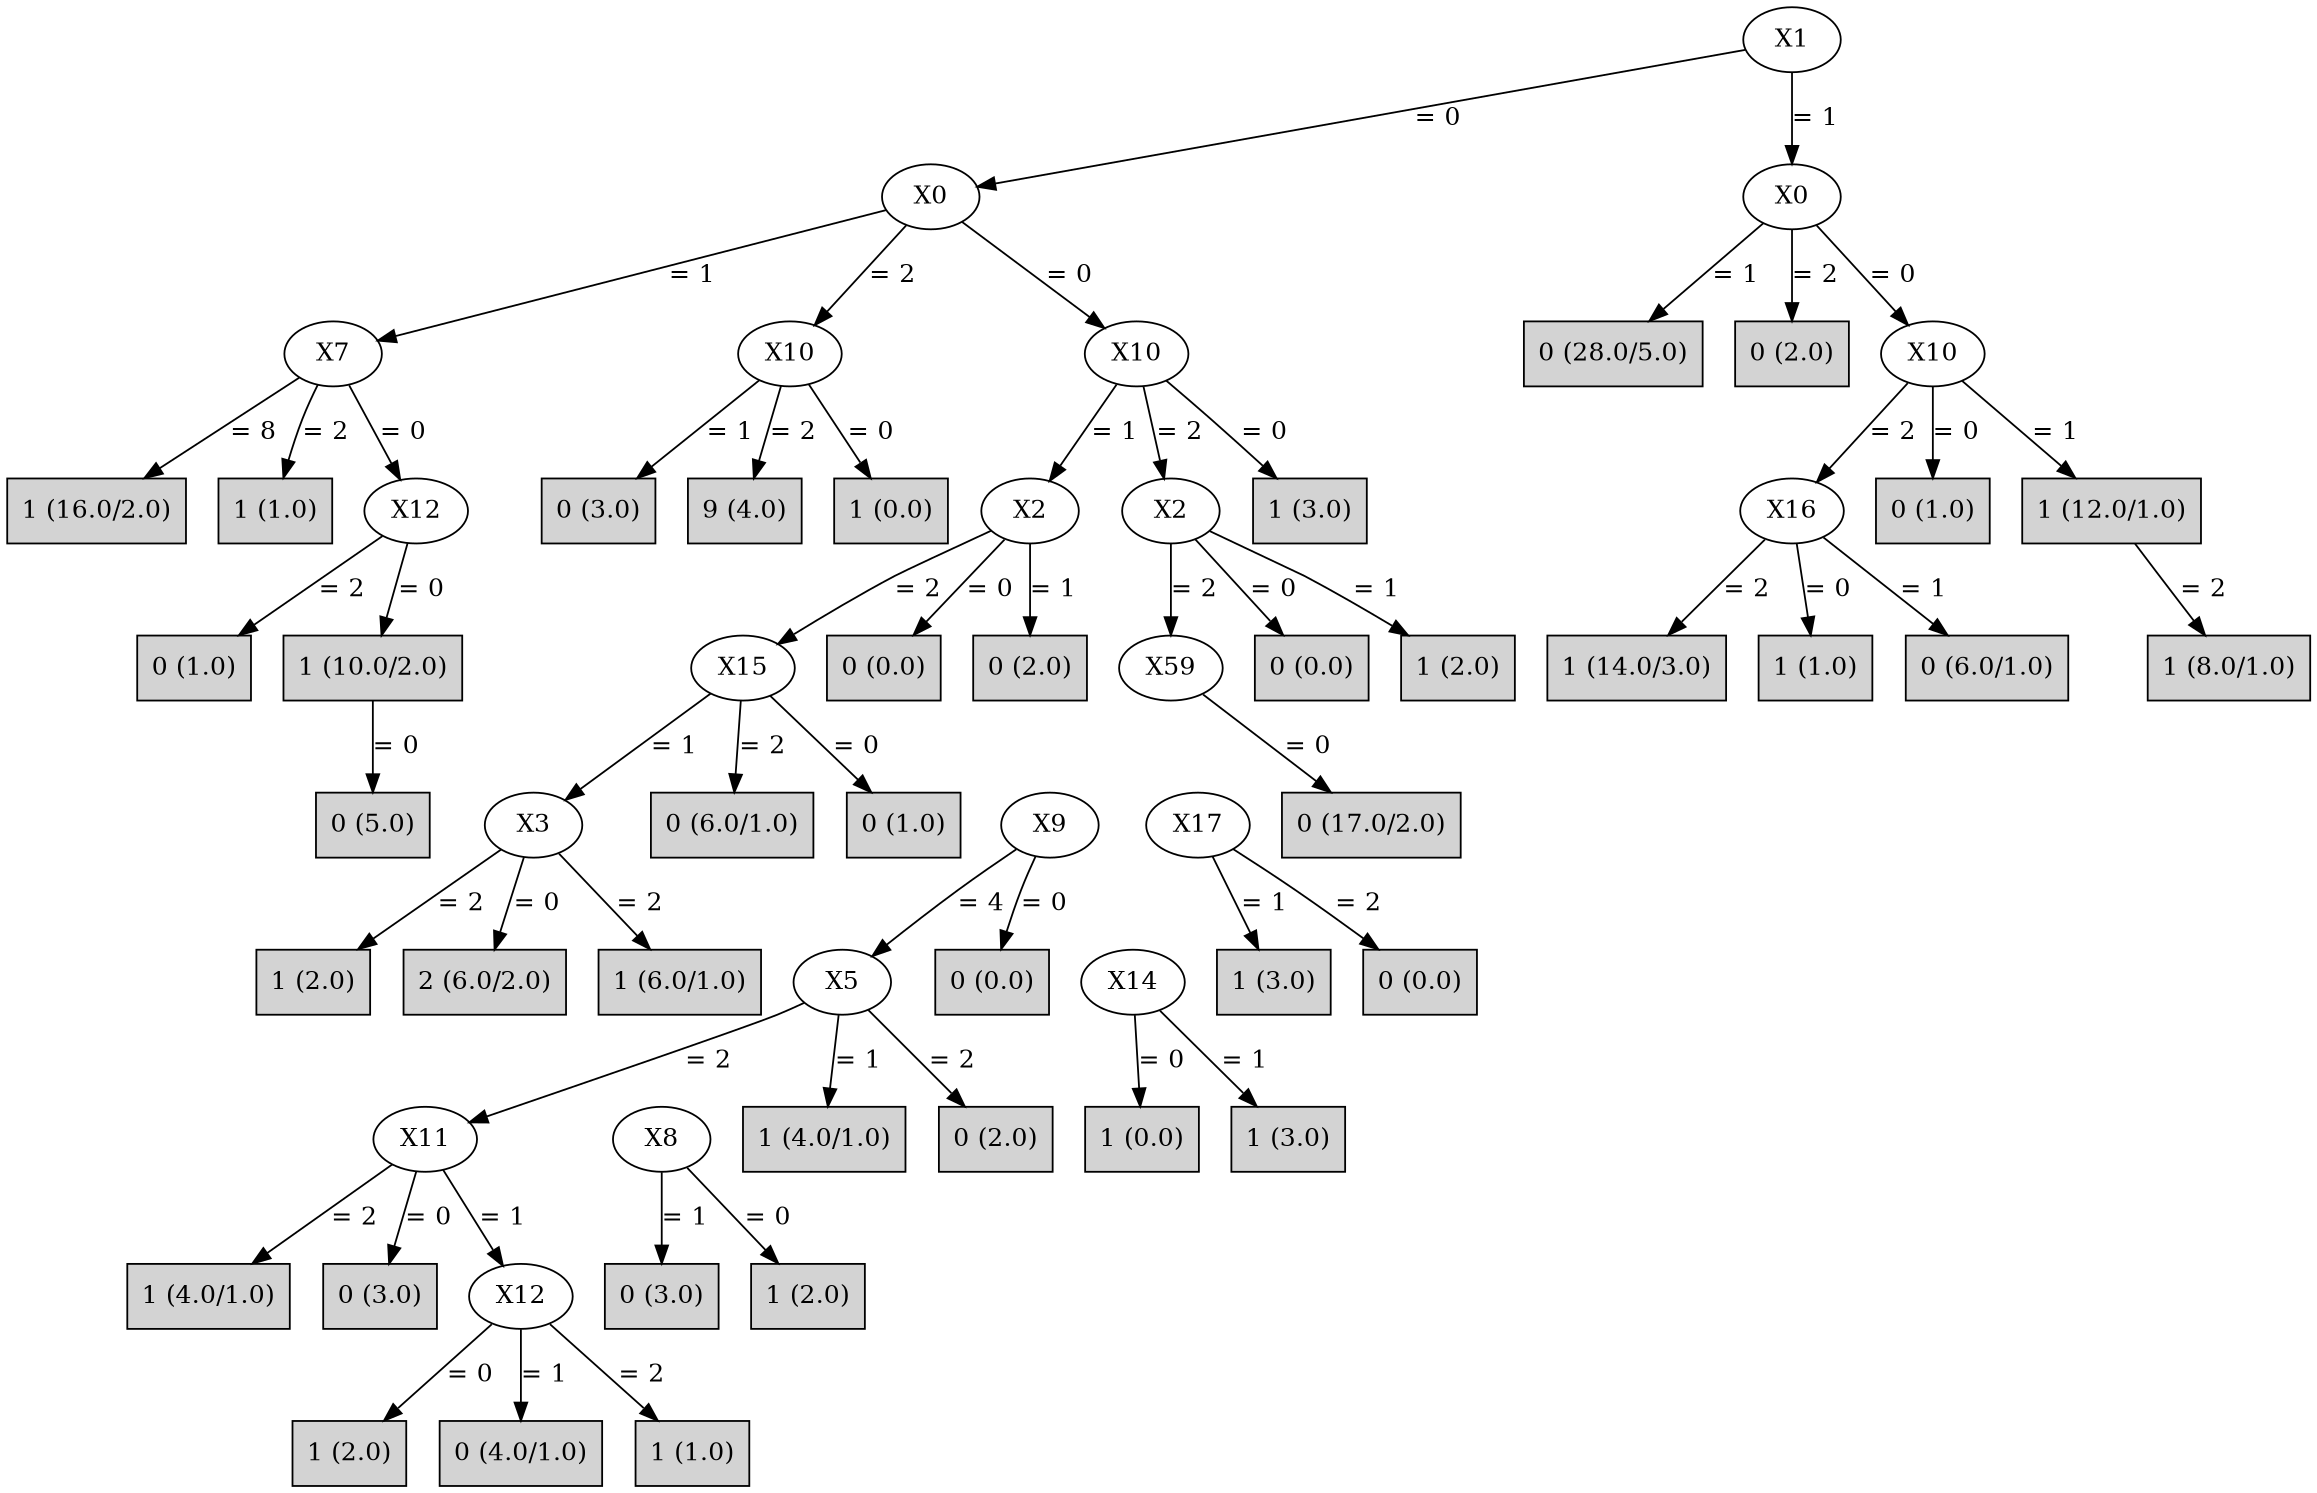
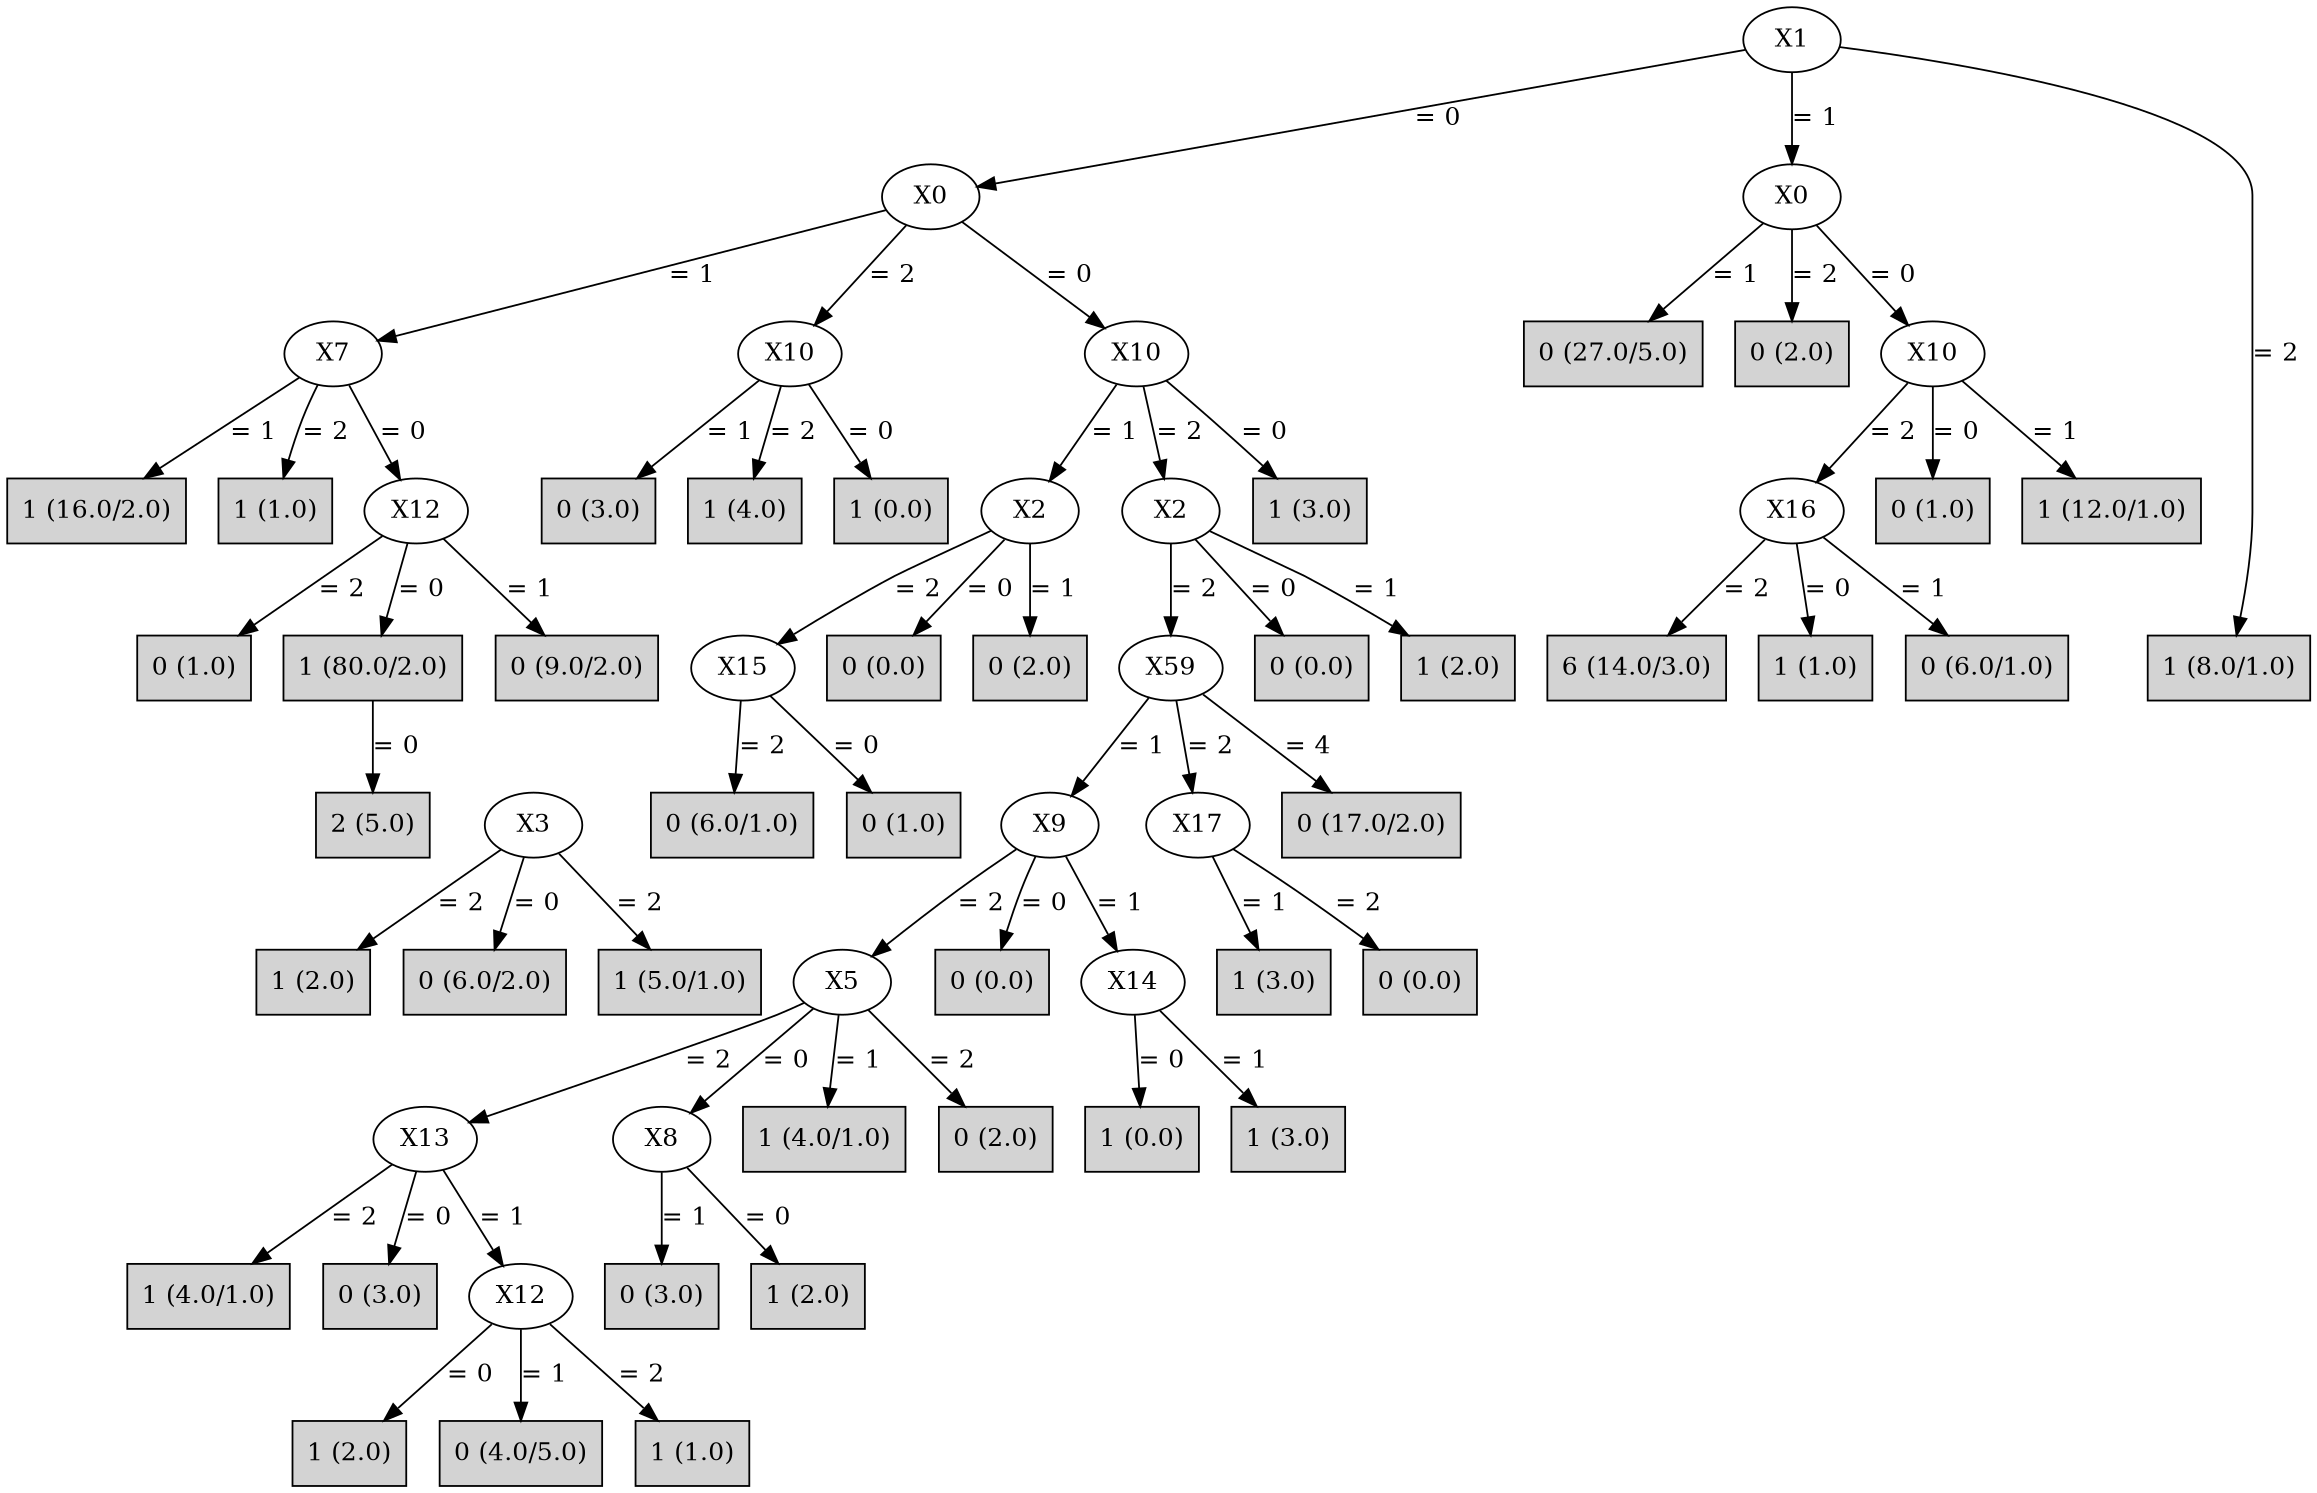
(1613, 354) -> (1613, 354)
(254, 432) -> (254, 432)
(745, 511) -> (745, 511)
(2164, 582) -> (2246, 180)
(373, 668) -> (373, 668)
none -> (577, 668)
(1637, 668) -> (1637, 668)
none -> (1183, 738)
none -> (1116, 740)
(646, 741) -> none
(1308, 747) -> (1308, 747)
(373, 825) -> (373, 825)
none -> (1087, 895)
(981, 904) -> (981, 904)
(485, 982) -> (485, 982)
(680, 982) -> (680, 982)
none -> (759, 1055)
(425, 1139) -> (425, 1139)
(521, 1453) -> (521, 1453)
